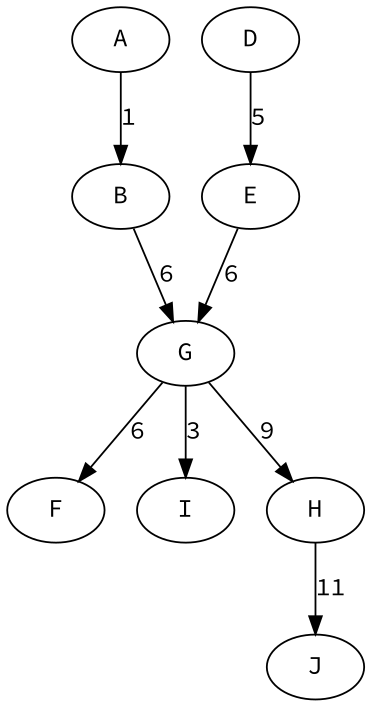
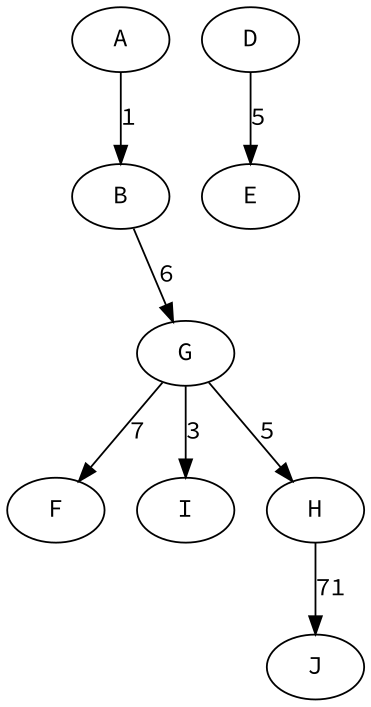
(222, 267) -> none
(138, 432) -> (138, 432)
(268, 432) -> (268, 432)
(331, 589) -> (331, 589)
